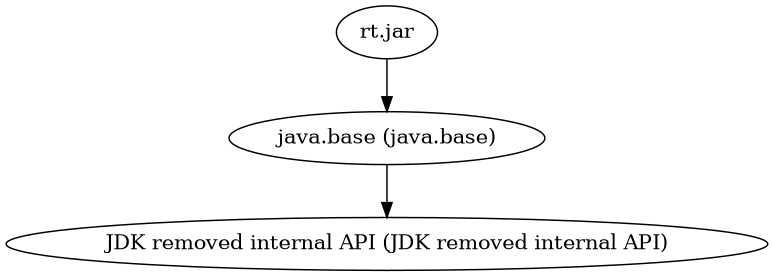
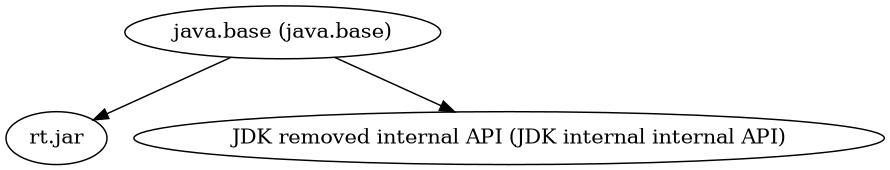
(387, 78) -> (169, 86)
(387, 244) -> (509, 138)
